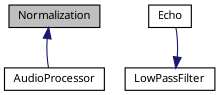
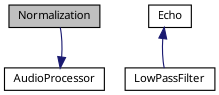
(177, 42) -> (163, 53)
(47, 53) -> (62, 42)
